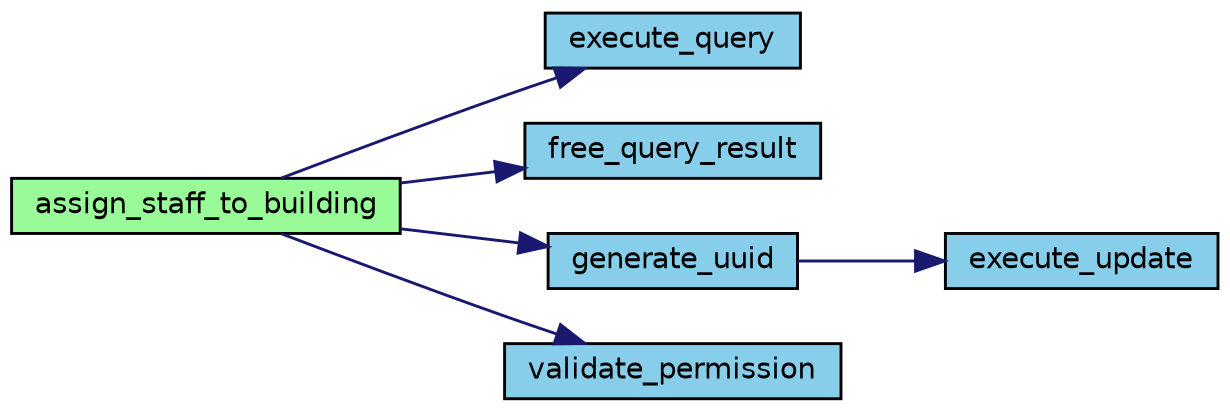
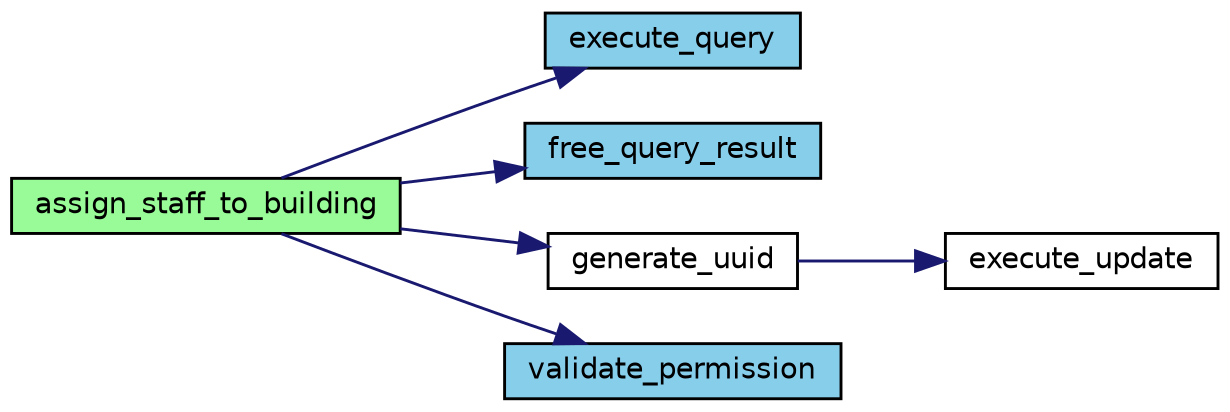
(673, 261) -> (673, 261)
(1082, 261) -> (1082, 261)
